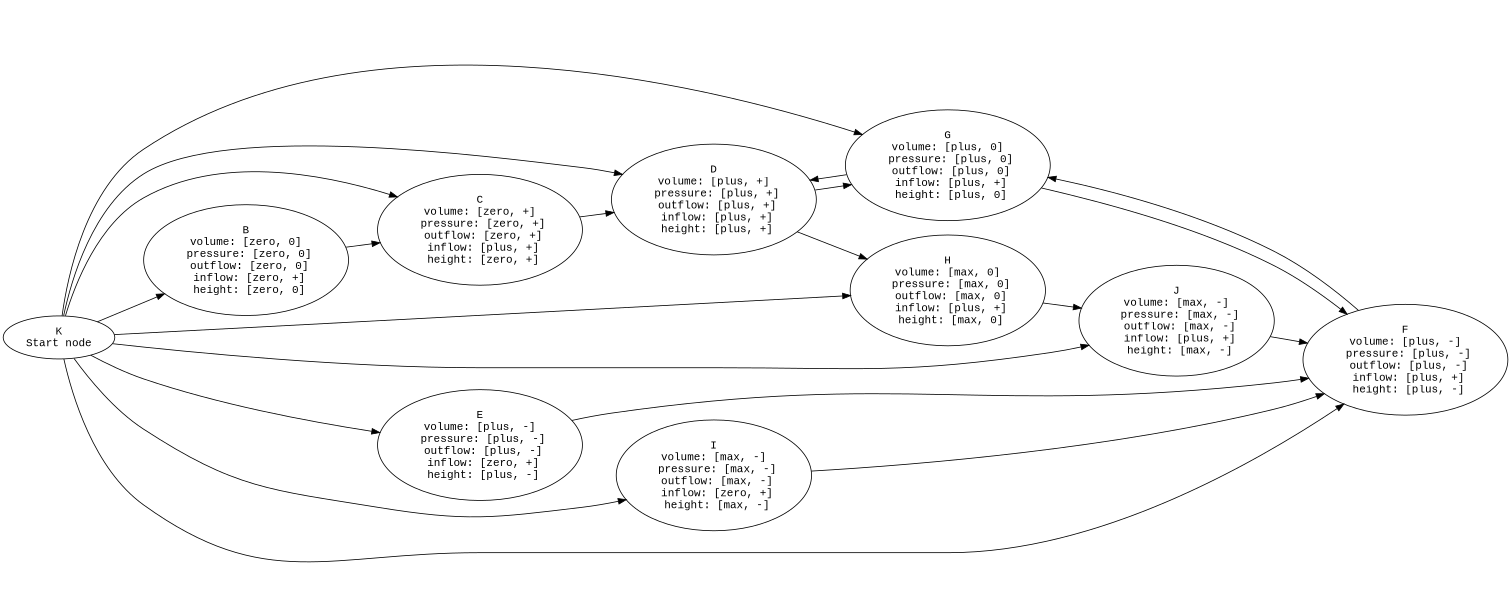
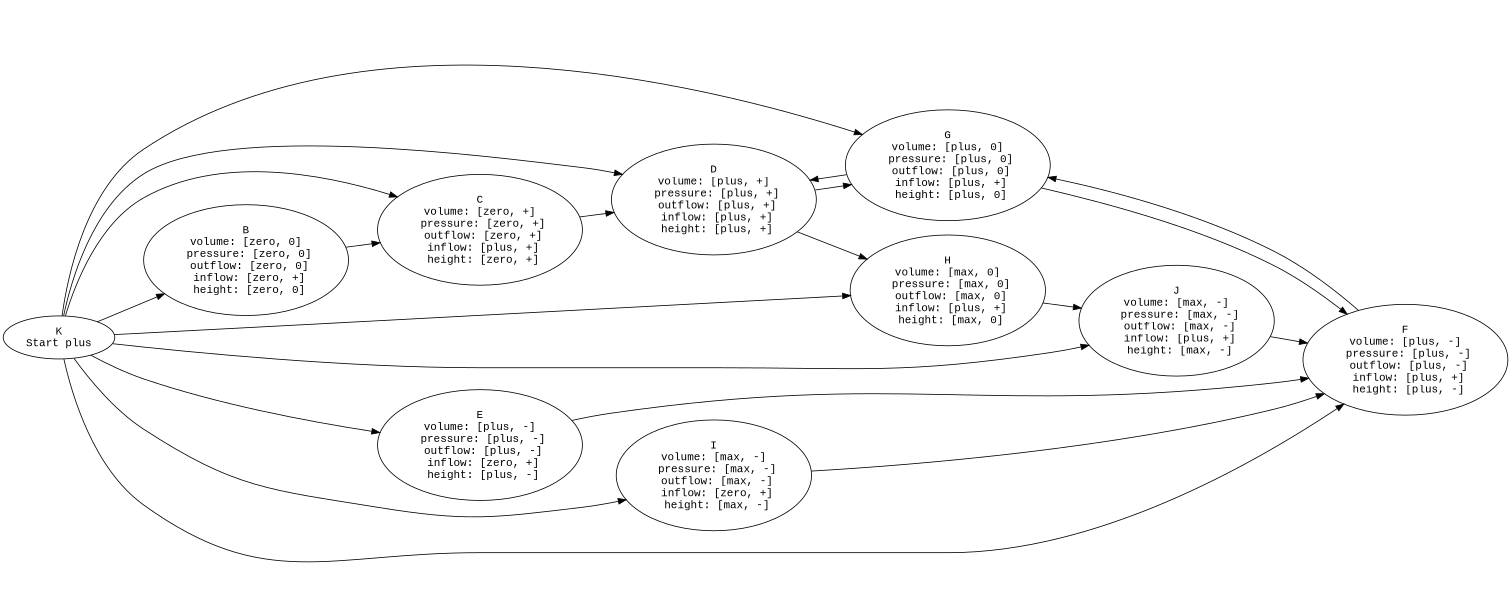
(59, 337) -> (59, 337)
